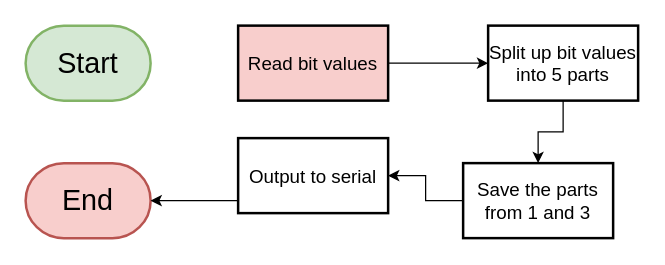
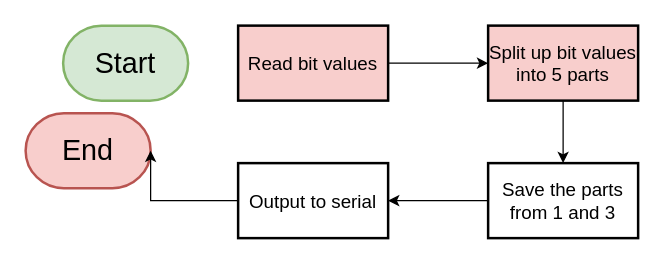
(88, 63) -> (126, 63)
(563, 63) -> (563, 63)
(313, 176) -> (313, 201)
(88, 201) -> (88, 151)
(538, 201) -> (563, 201)
